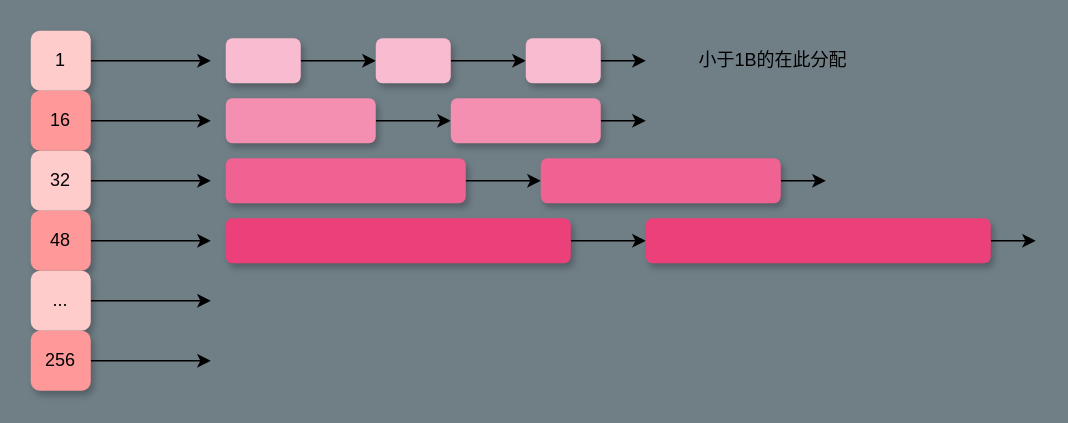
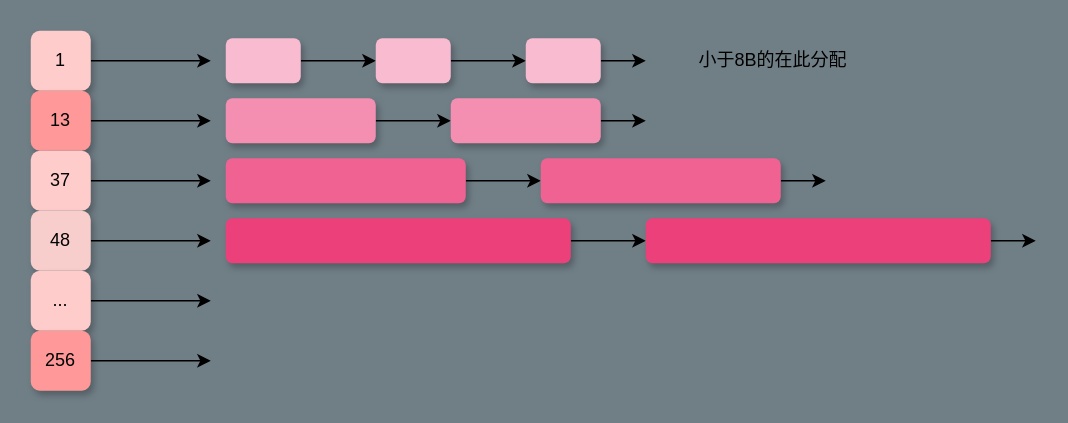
(773, 61) -> (773, 61)
(61, 121) -> (61, 121)
(61, 181) -> (61, 181)
(61, 241) -> (61, 241)
